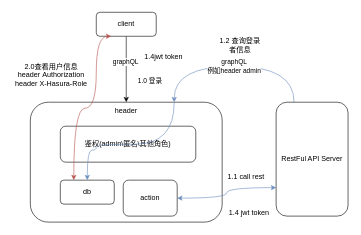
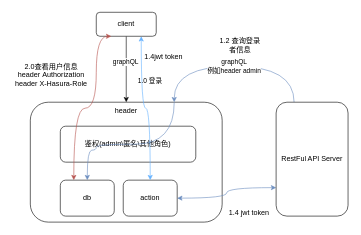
none -> (148, 113)
(246, 177) -> none
(87, 192) -> (87, 198)
